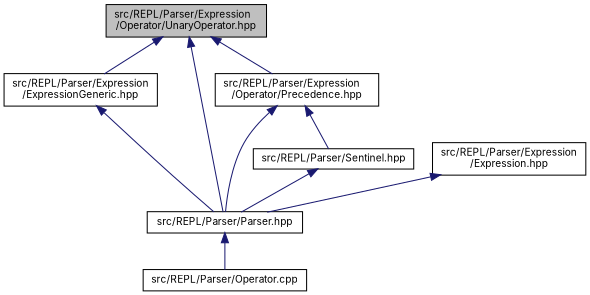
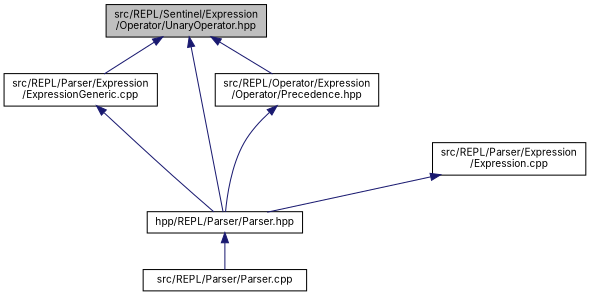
(186, 21) -> (186, 21)
(81, 90) -> (81, 90)
(297, 90) -> (297, 90)
(334, 159) -> none
(509, 159) -> (509, 159)
(225, 222) -> (225, 222)
(225, 280) -> (225, 280)
